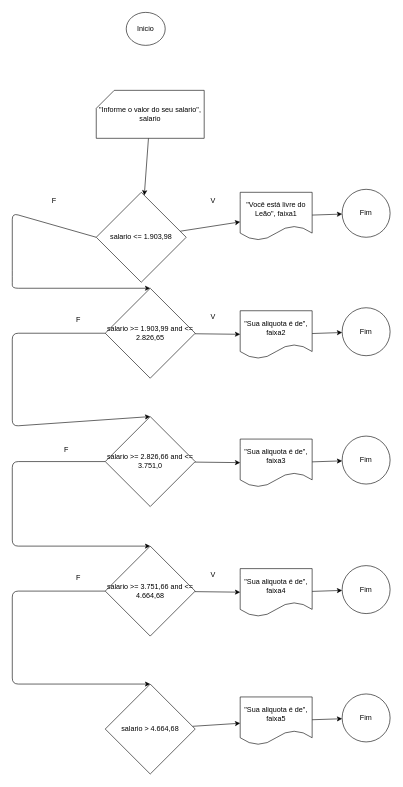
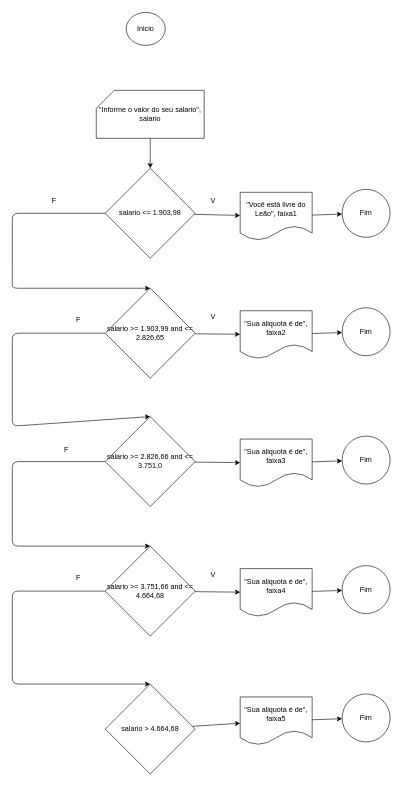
(141, 237) -> (150, 213)
